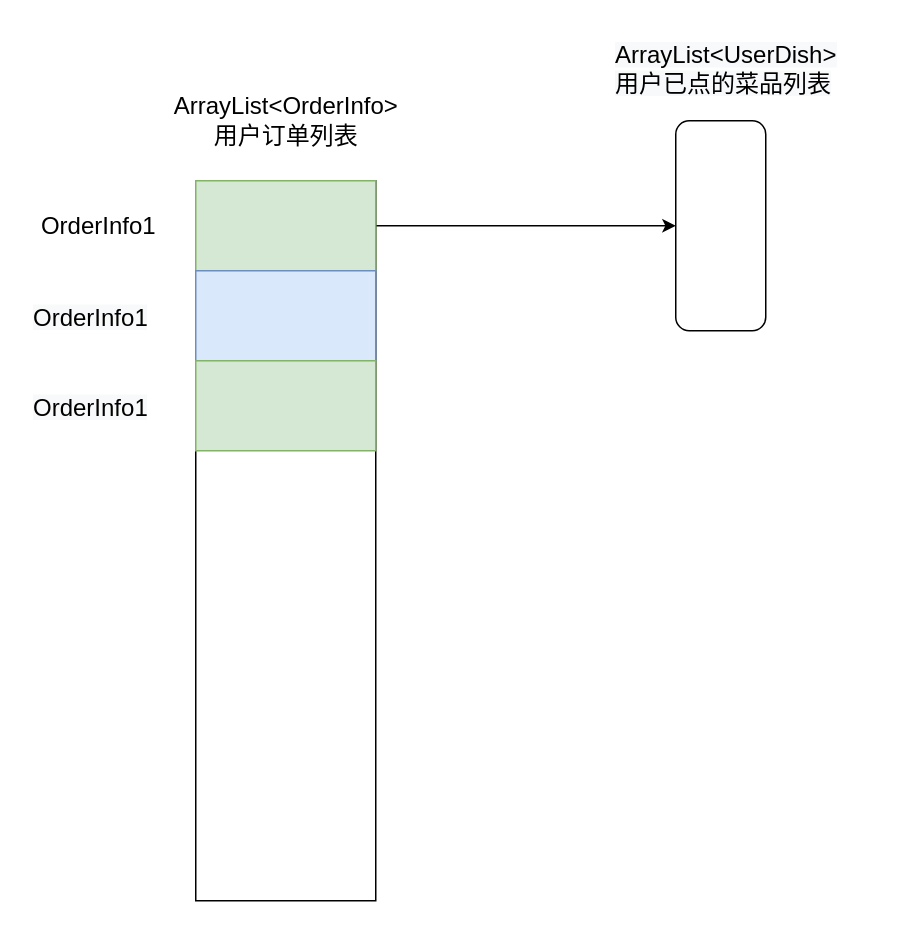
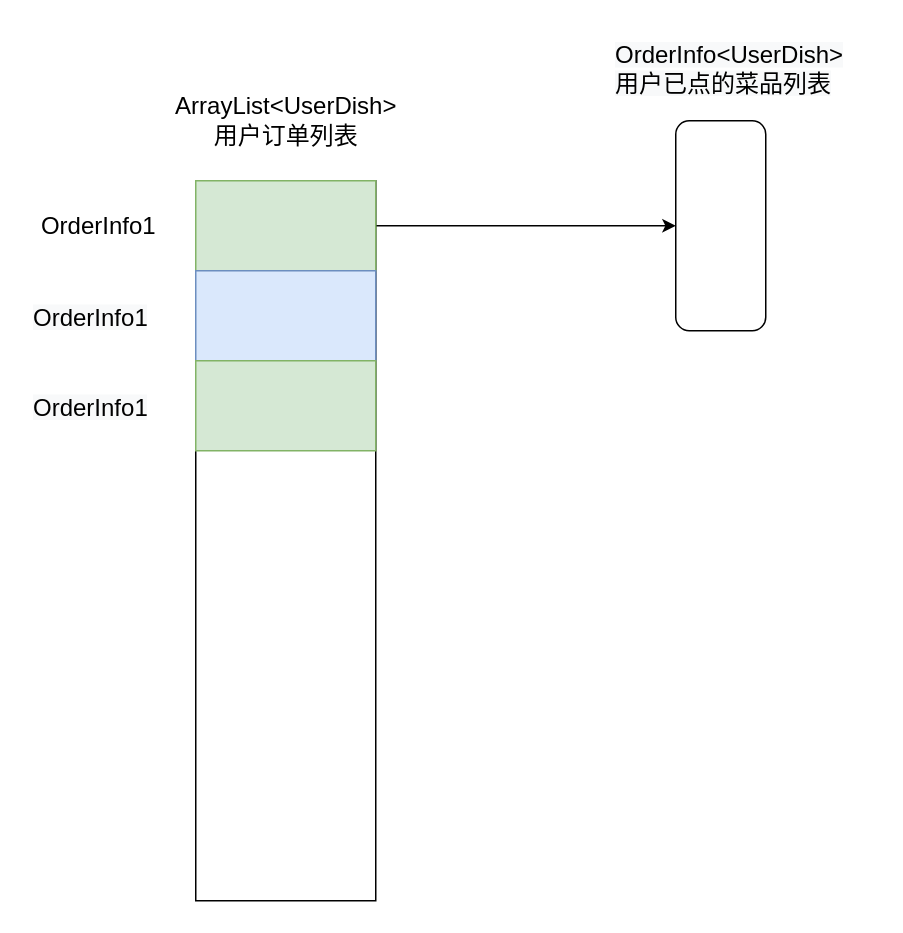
(737, 70) -> (740, 70)
(287, 121) -> (287, 121)
